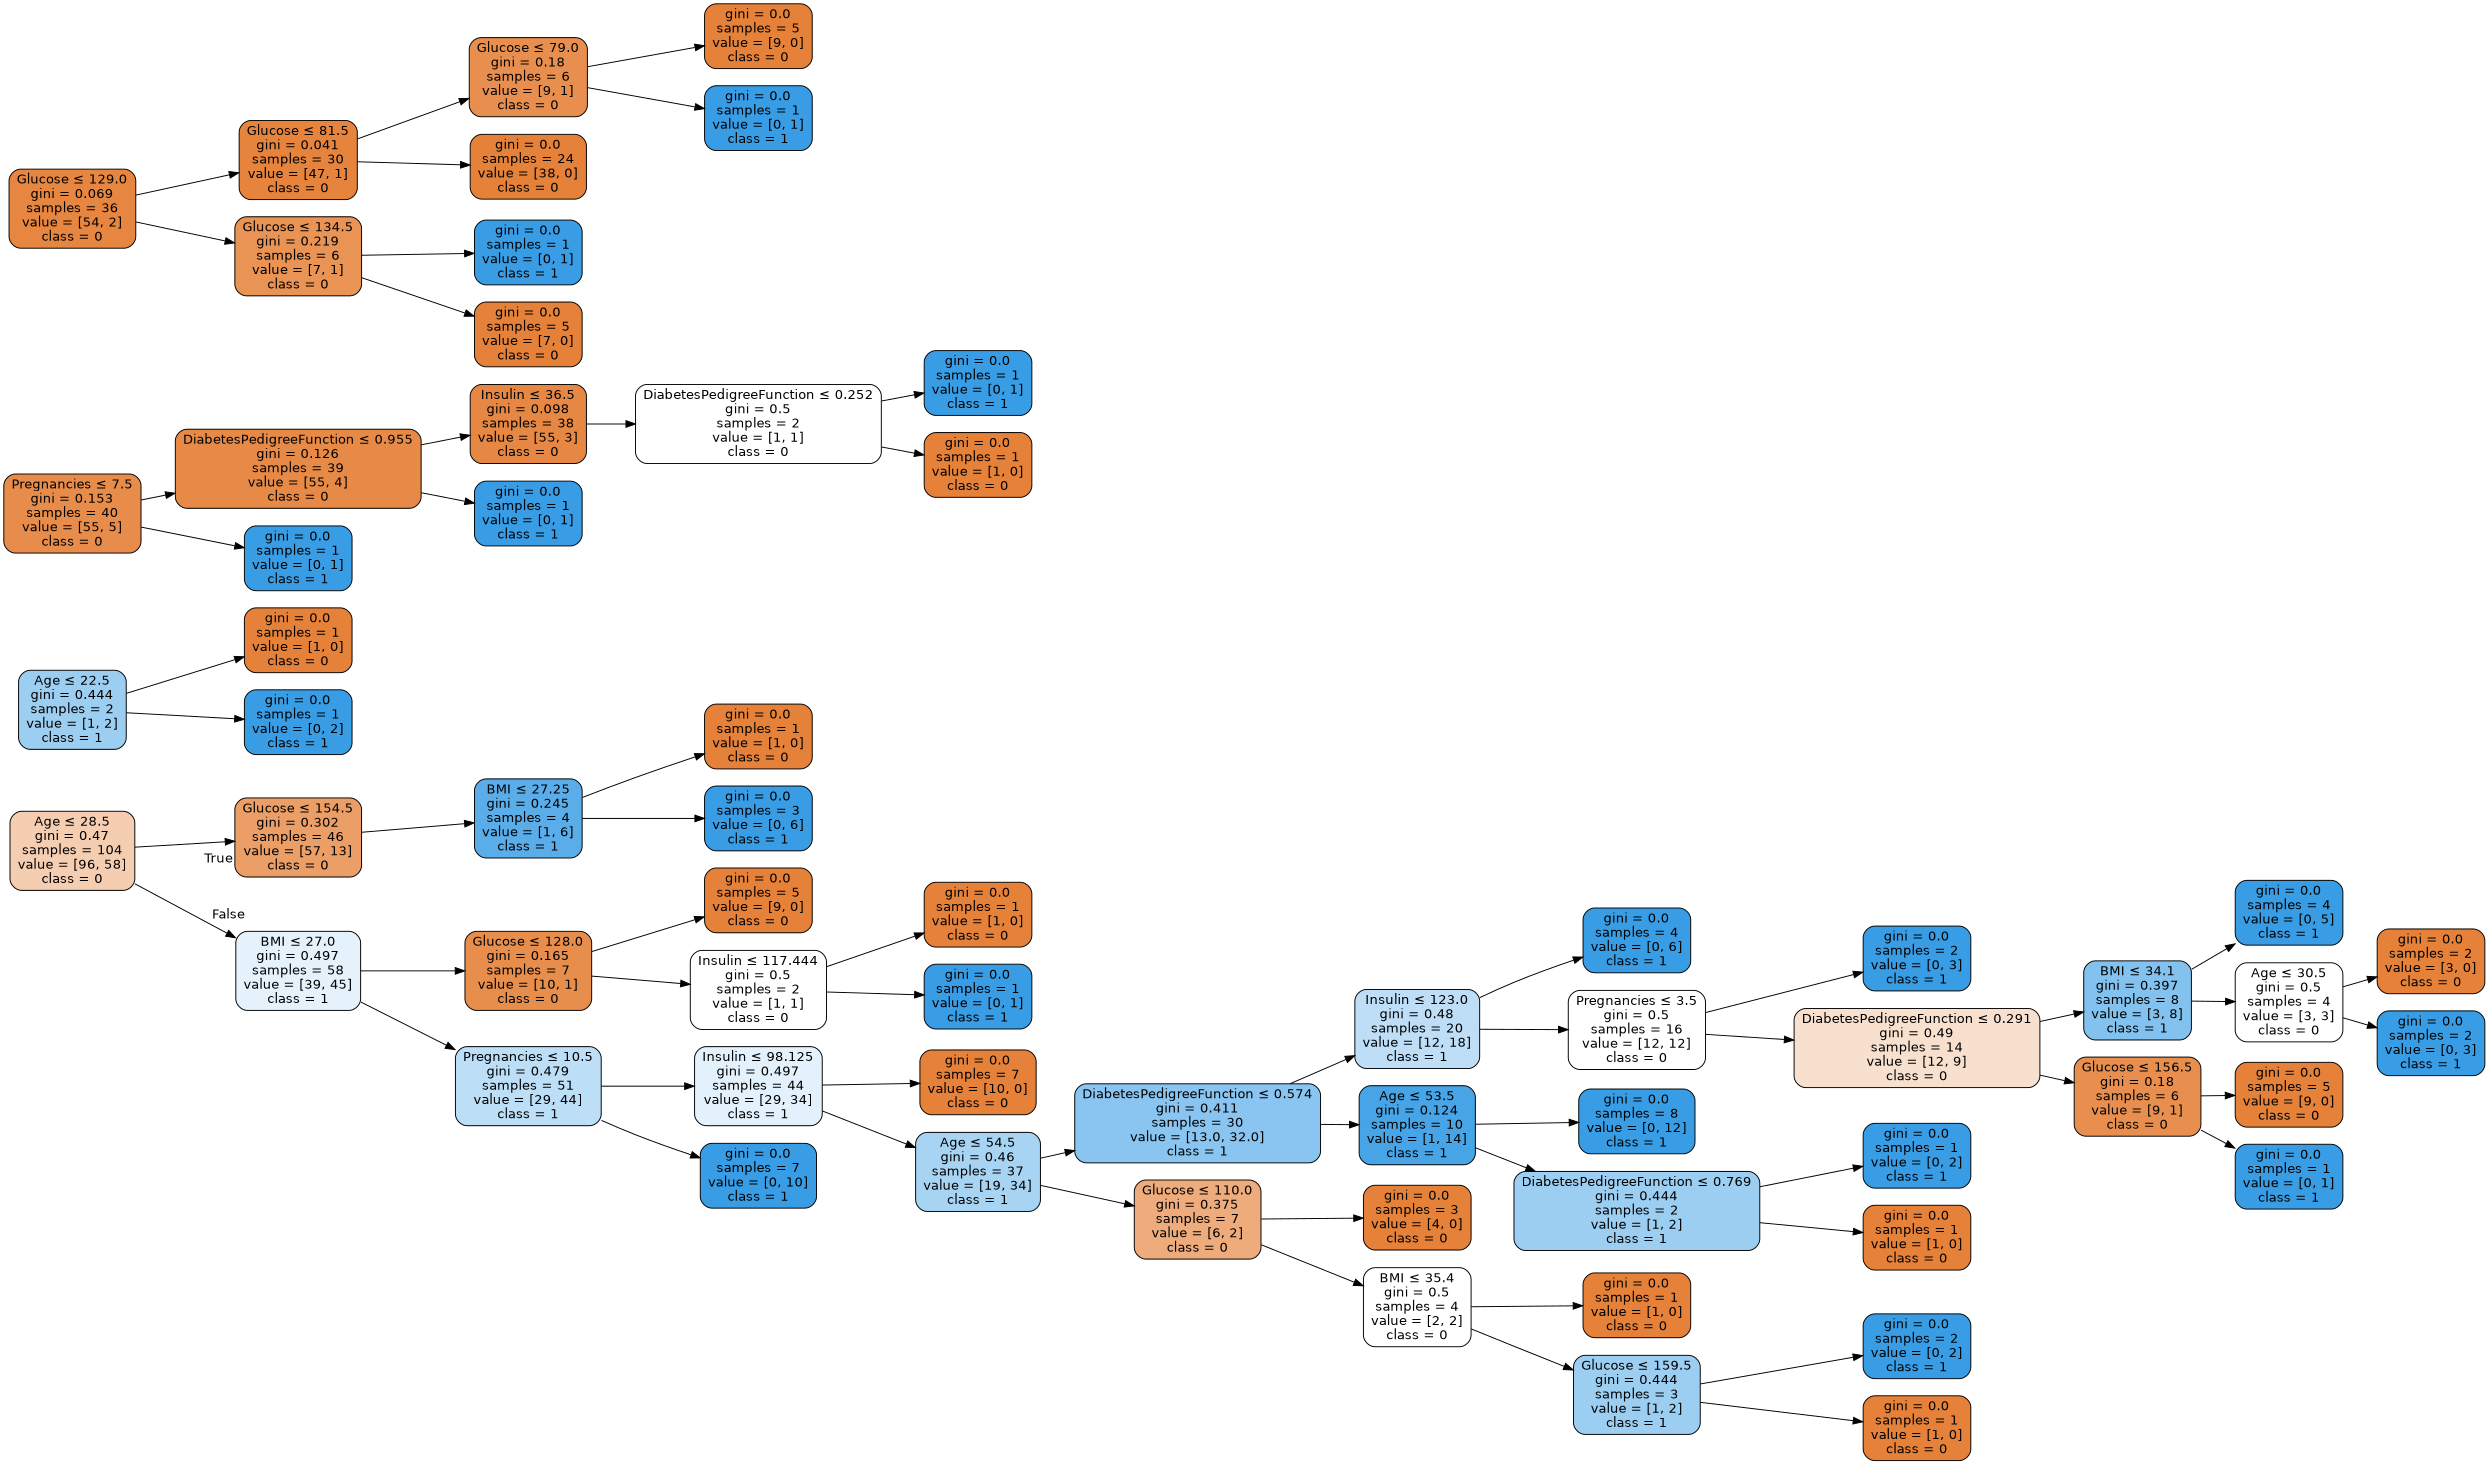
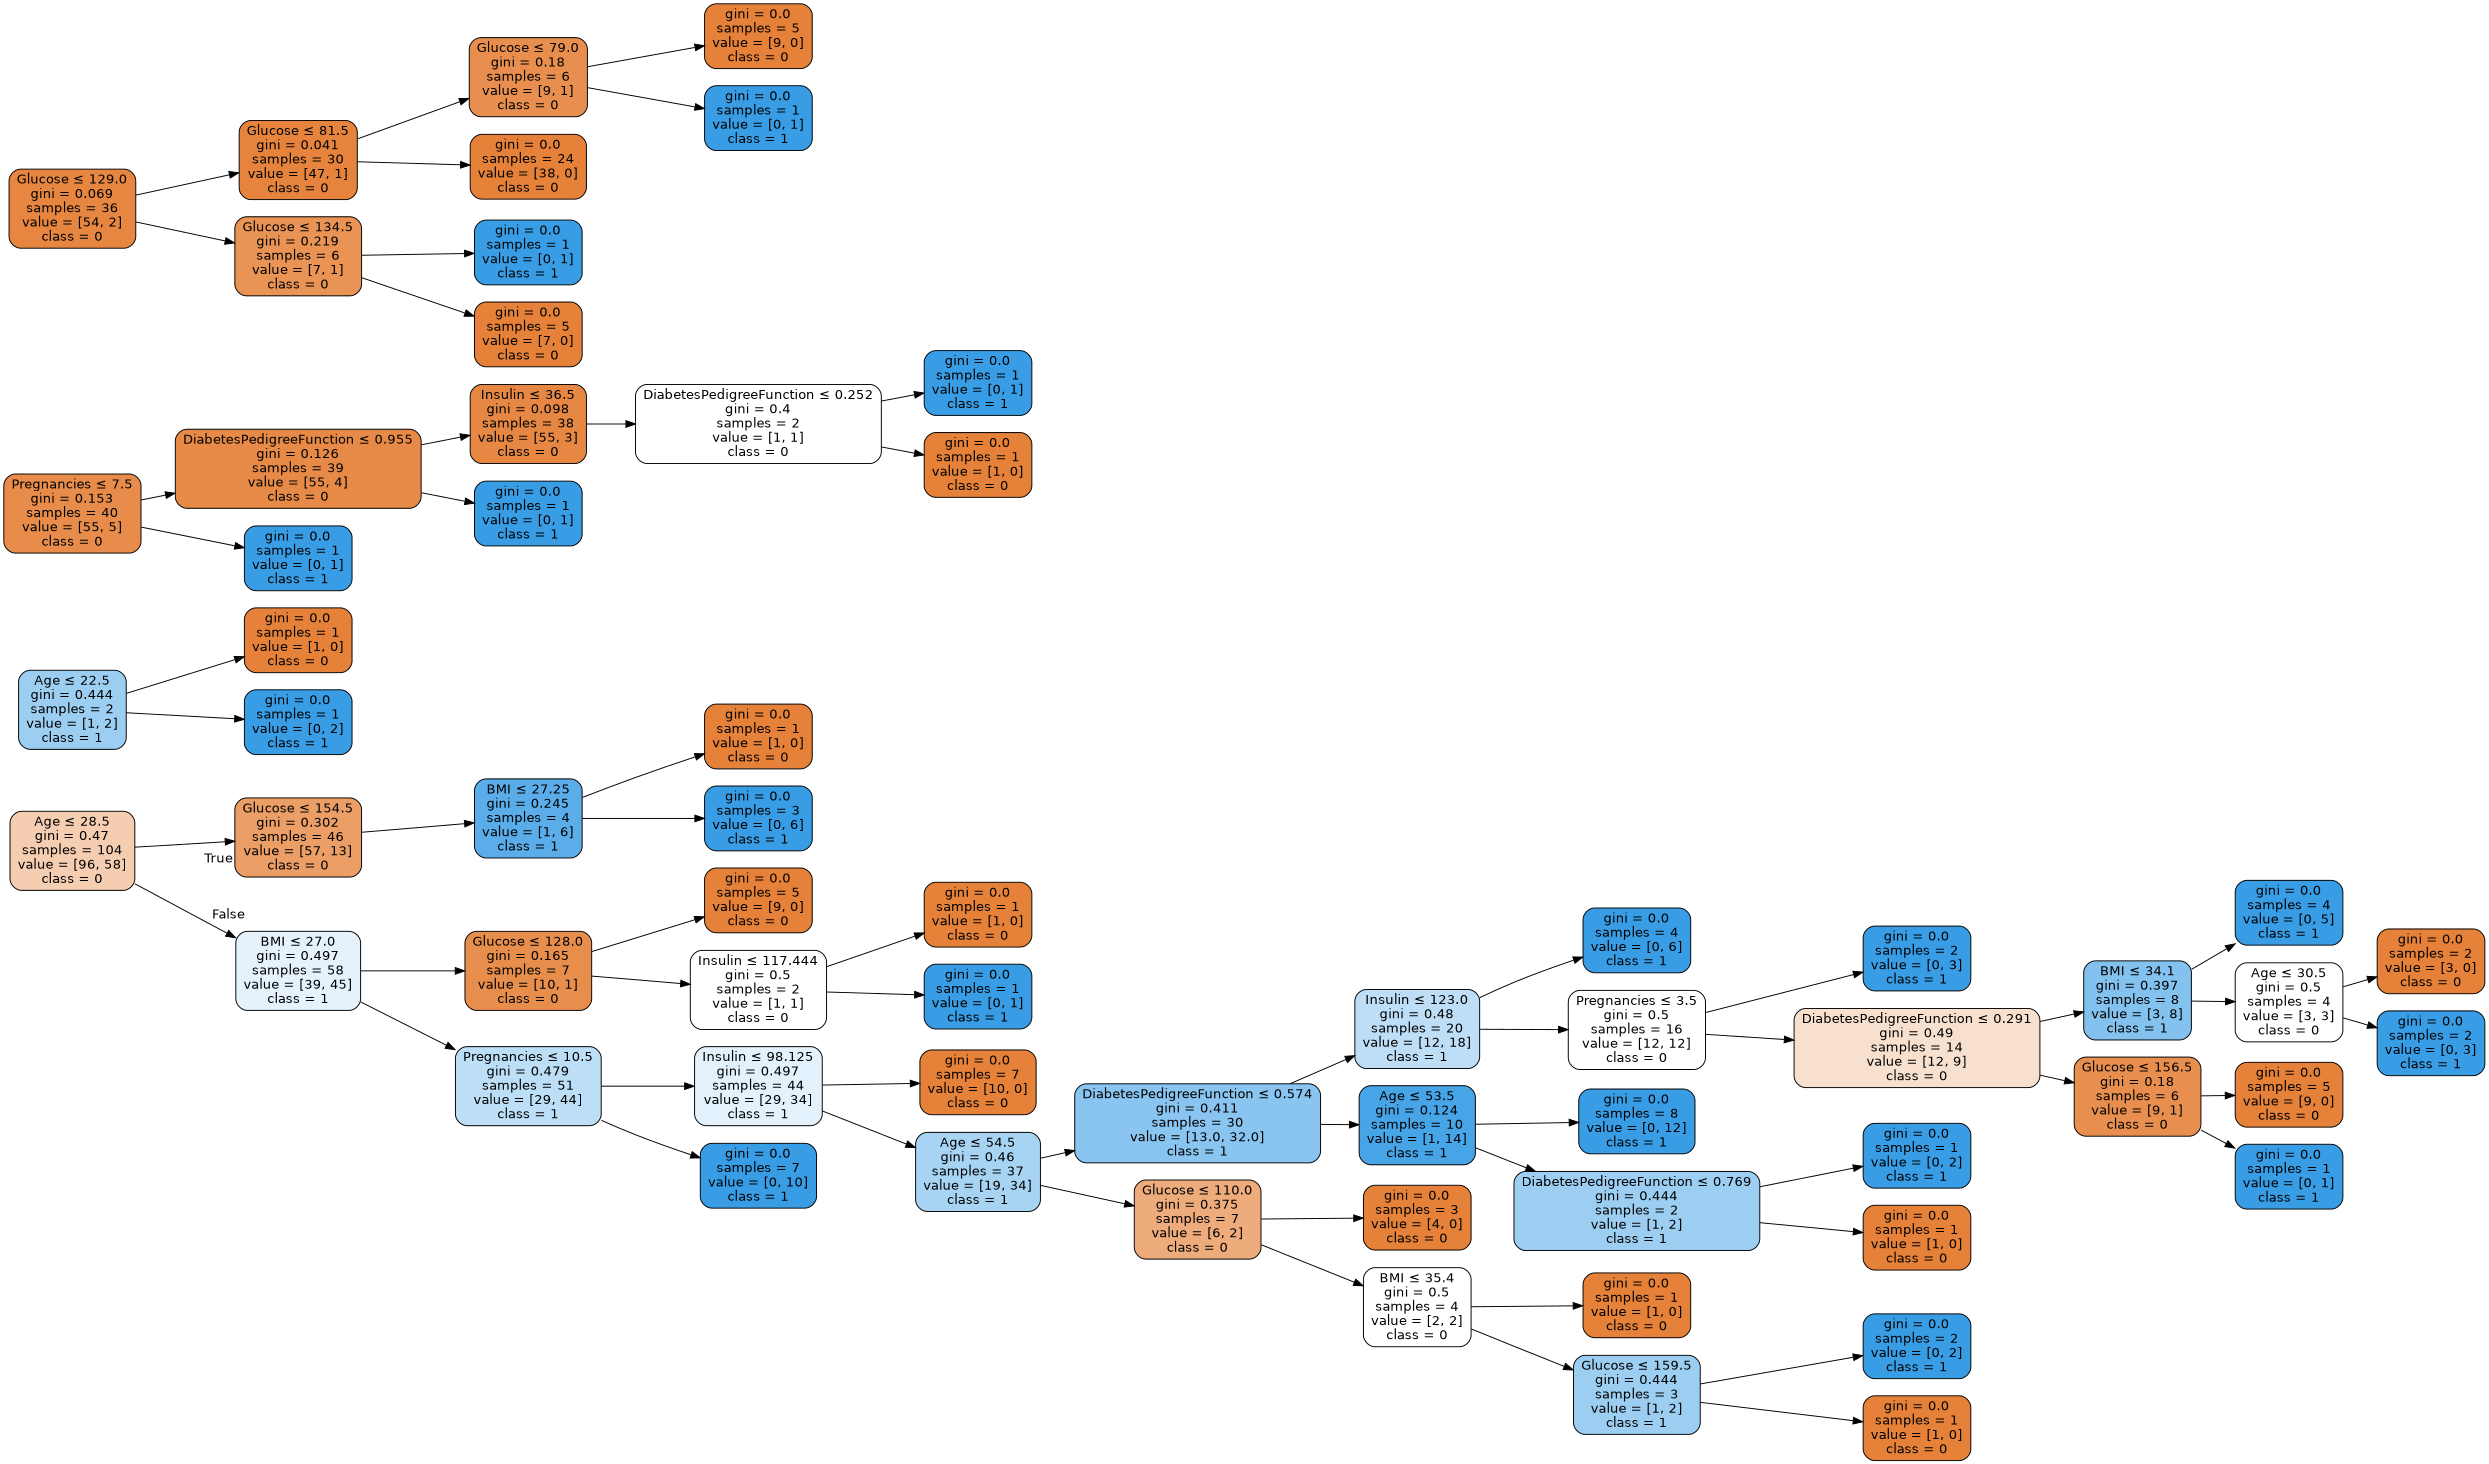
(758, 409) -> (758, 409)
